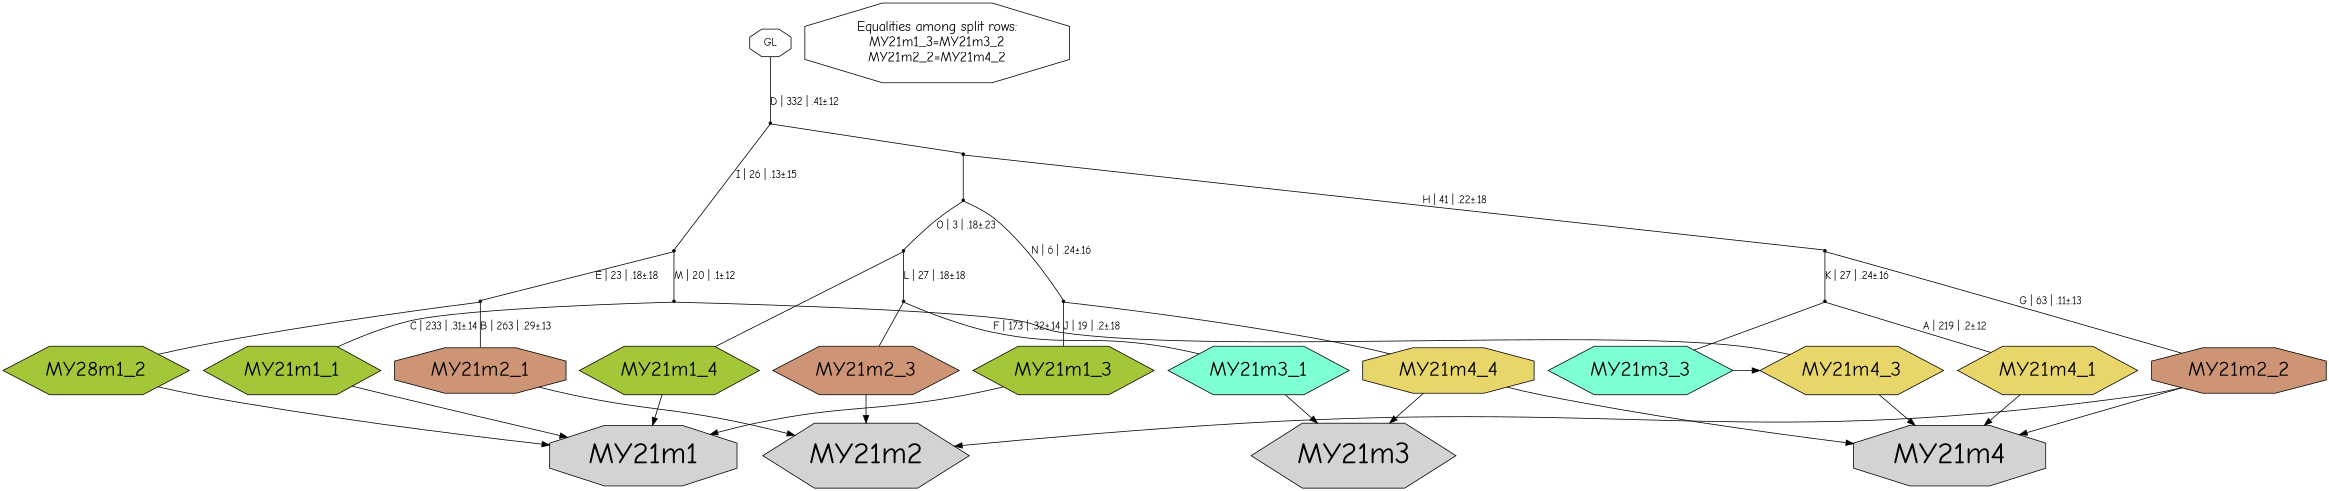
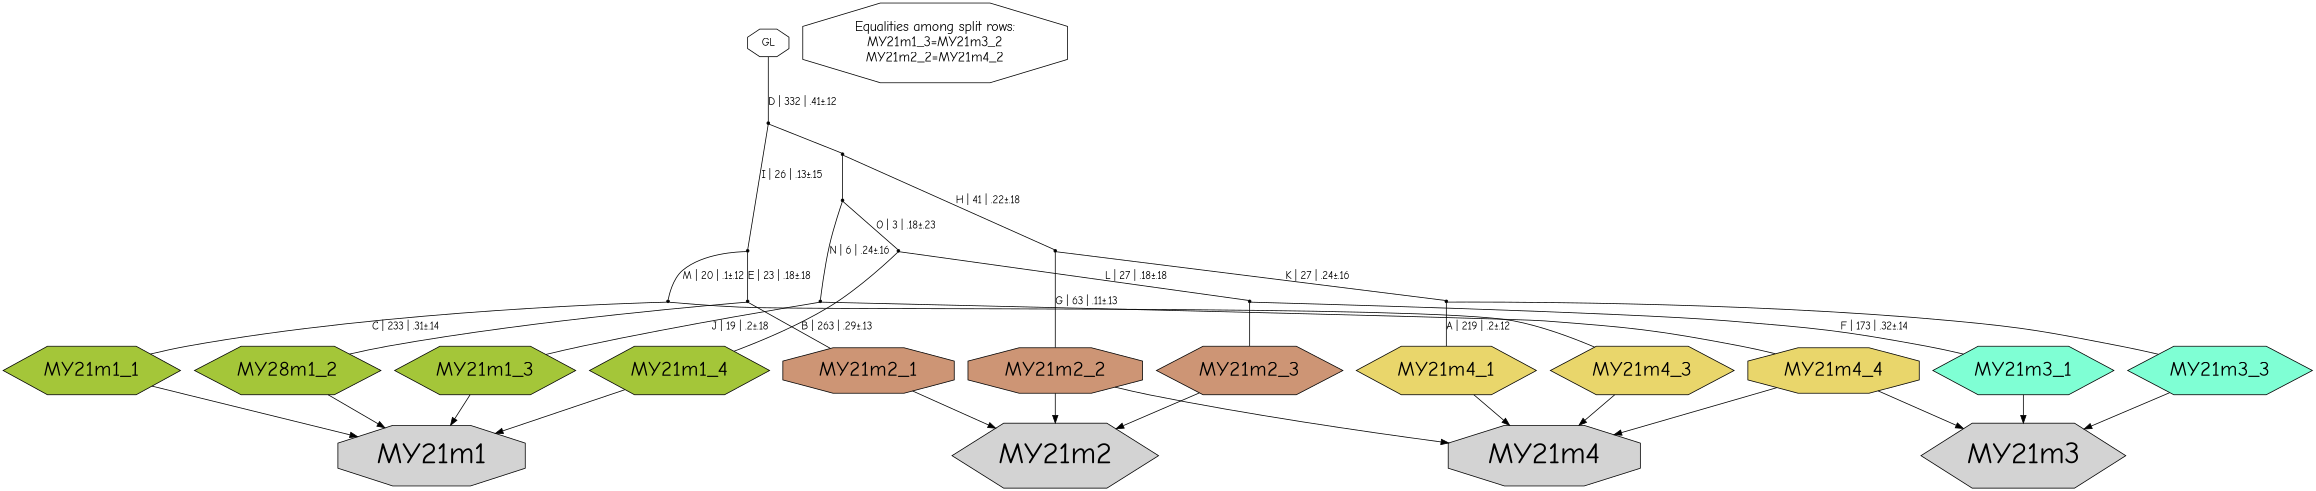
(1742, 370) -> (2130, 409)
